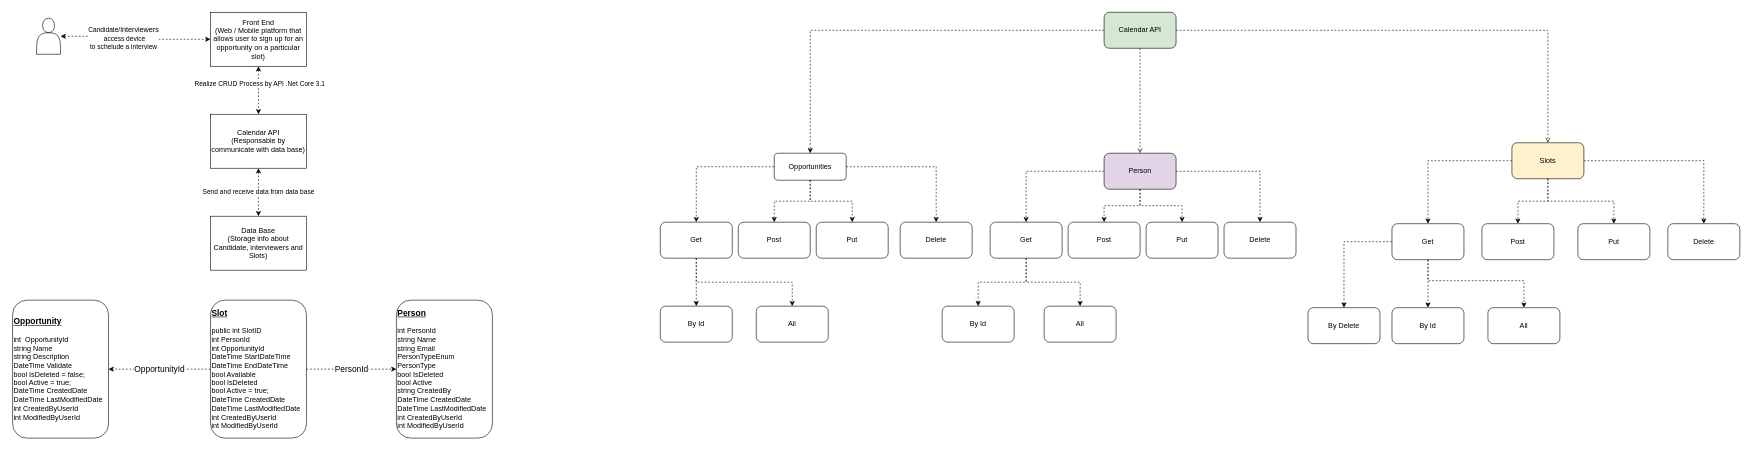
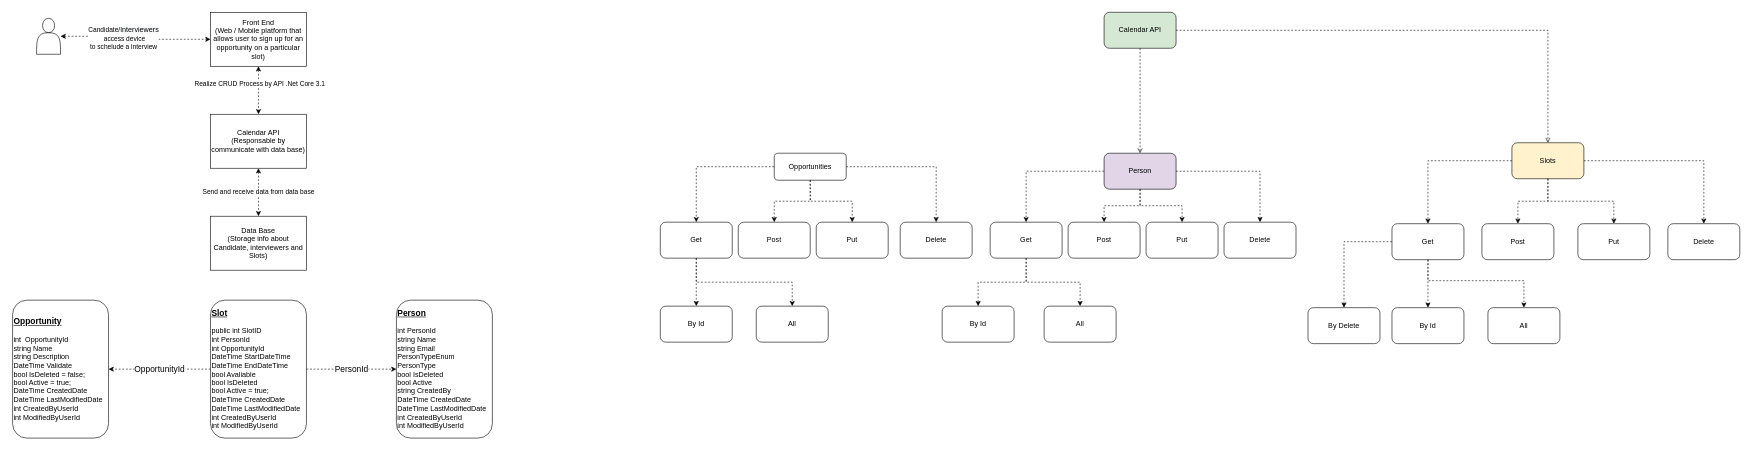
(810, 147) -> none
